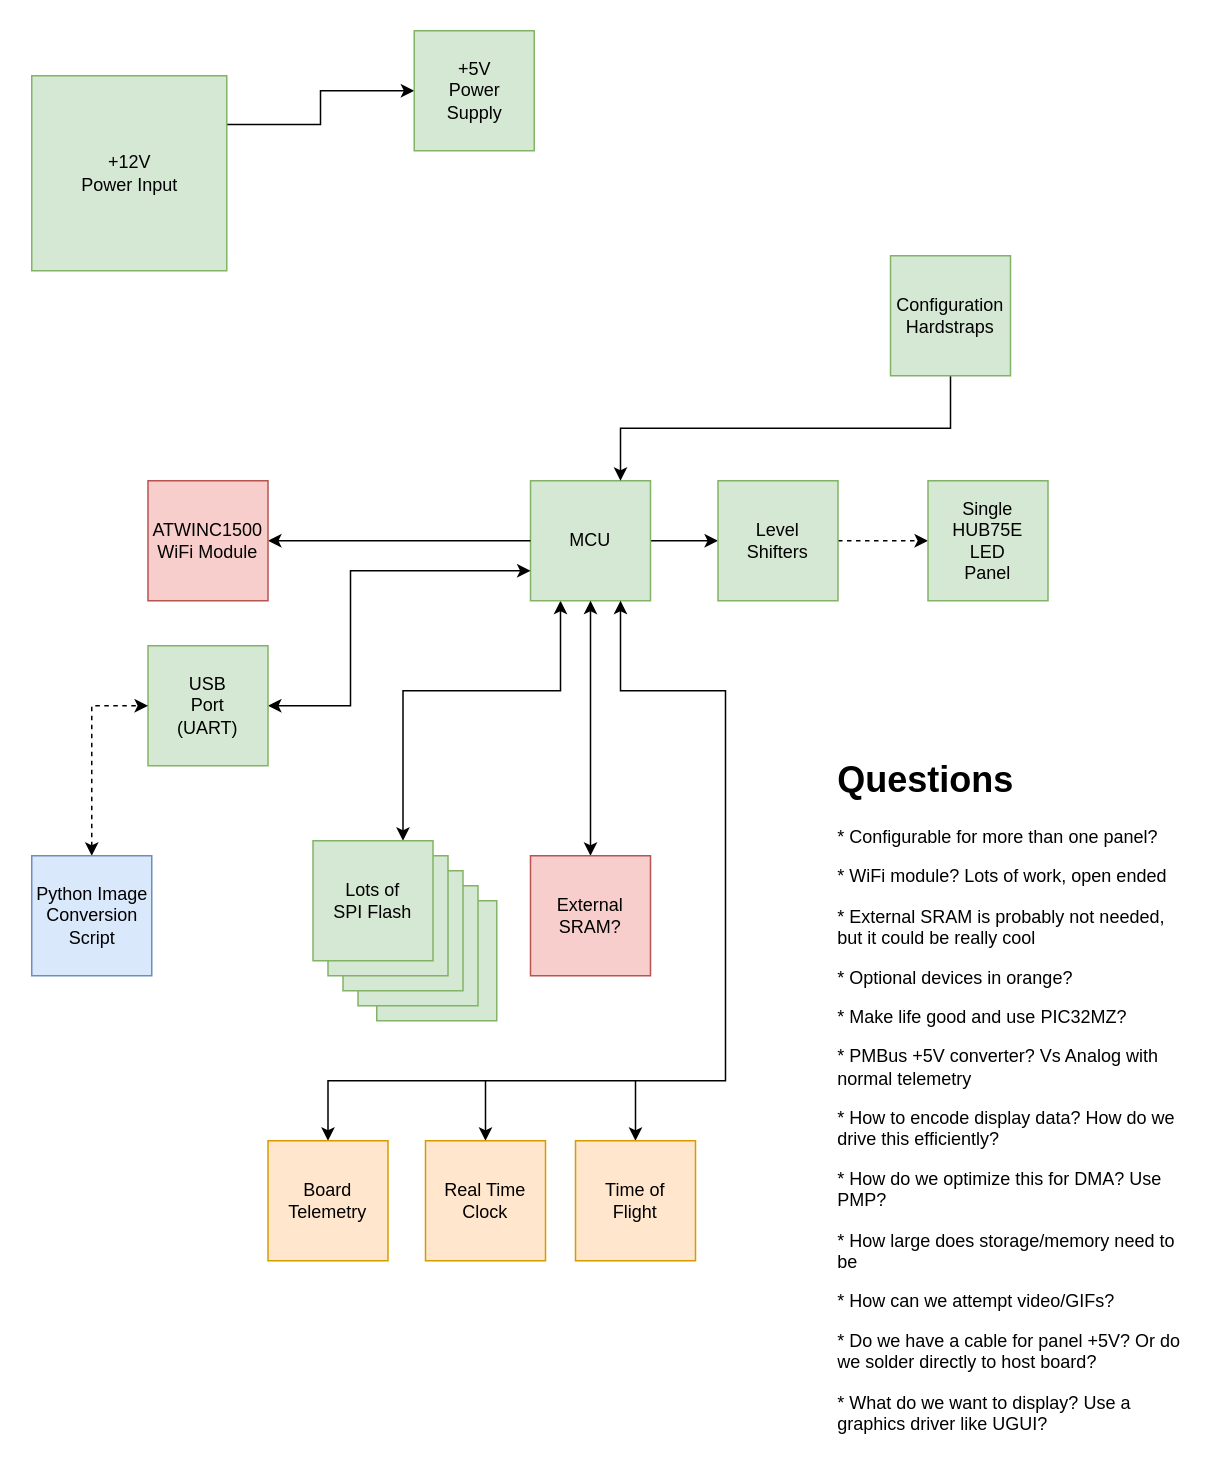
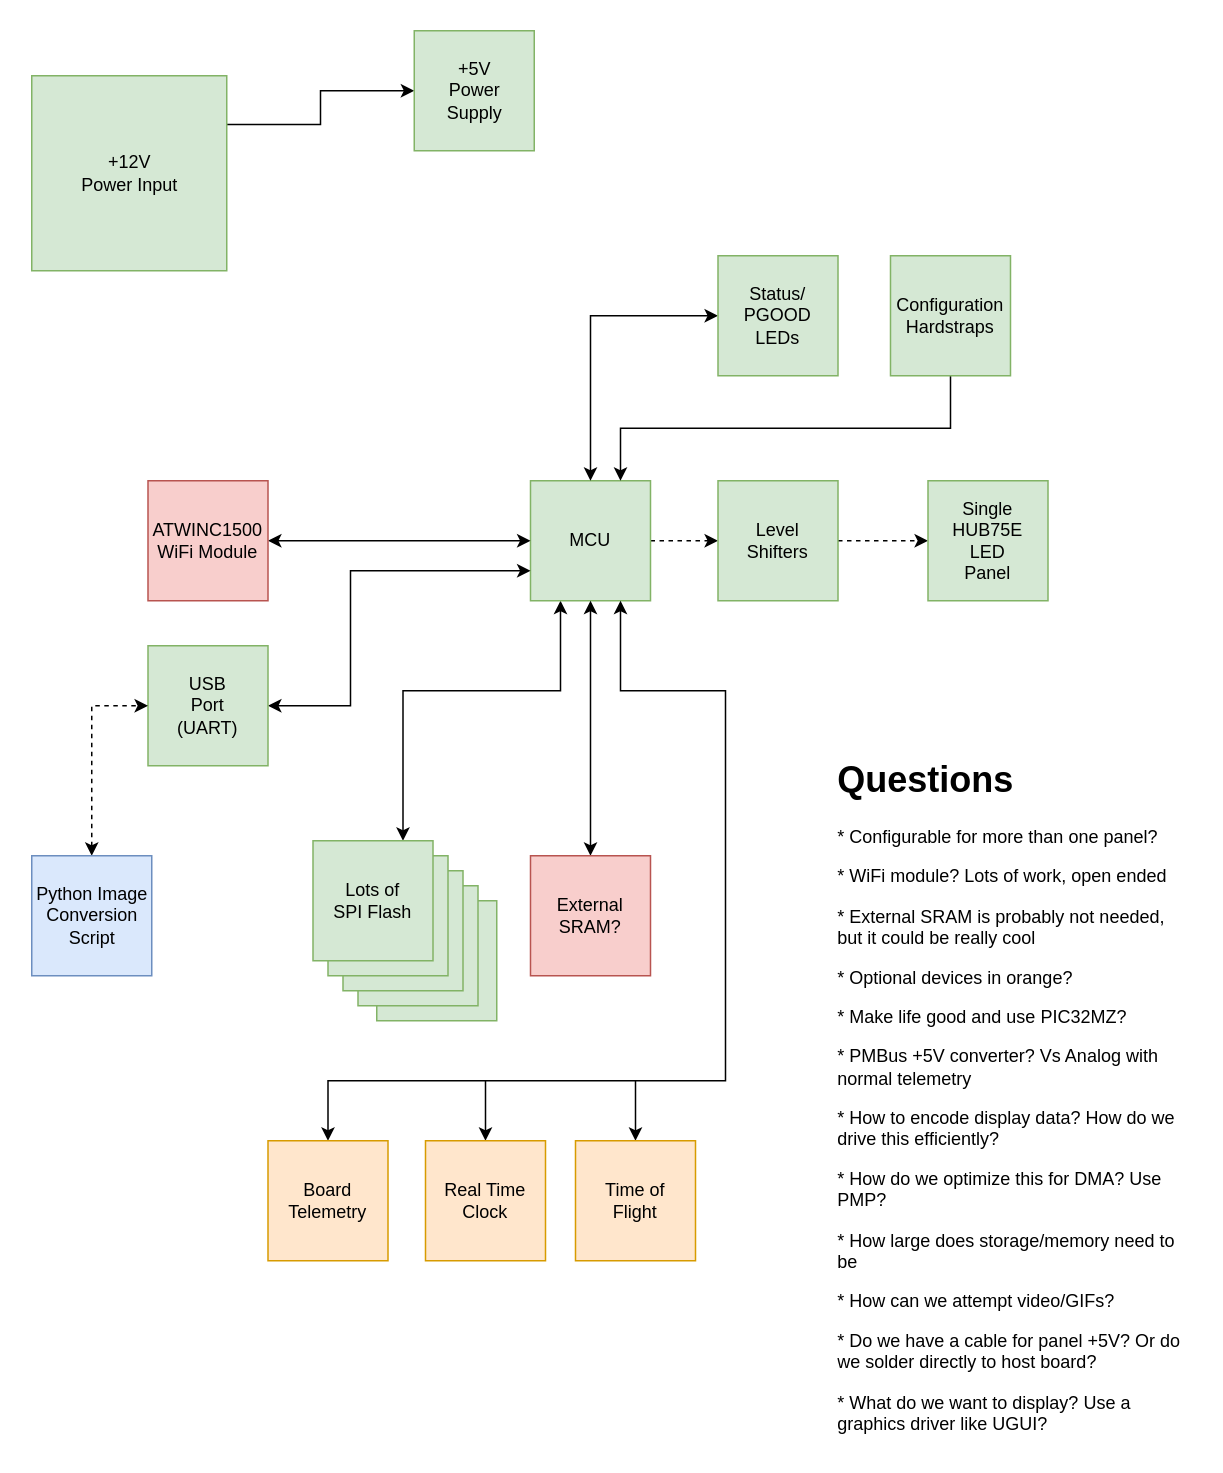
none -> (778, 316)
none -> (590, 335)
(523, 541) -> (519, 541)
(678, 541) -> (678, 541)
